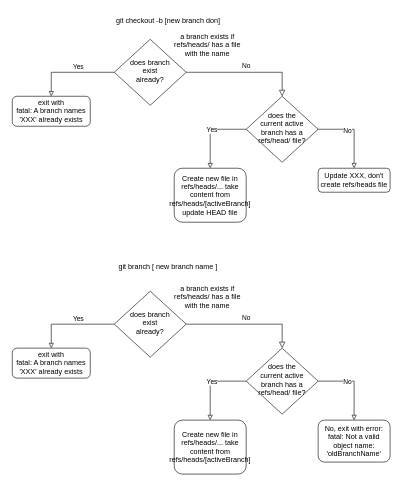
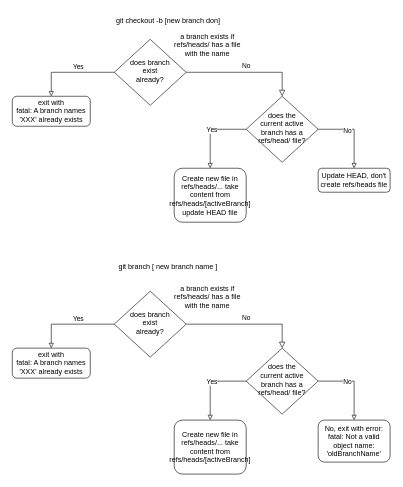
(354, 180) -> (354, 180)
